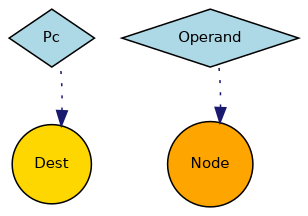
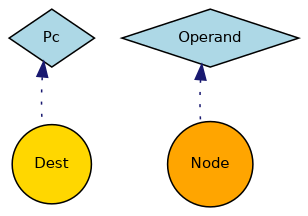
(62, 86) -> (42, 102)
(220, 86) -> (200, 101)
